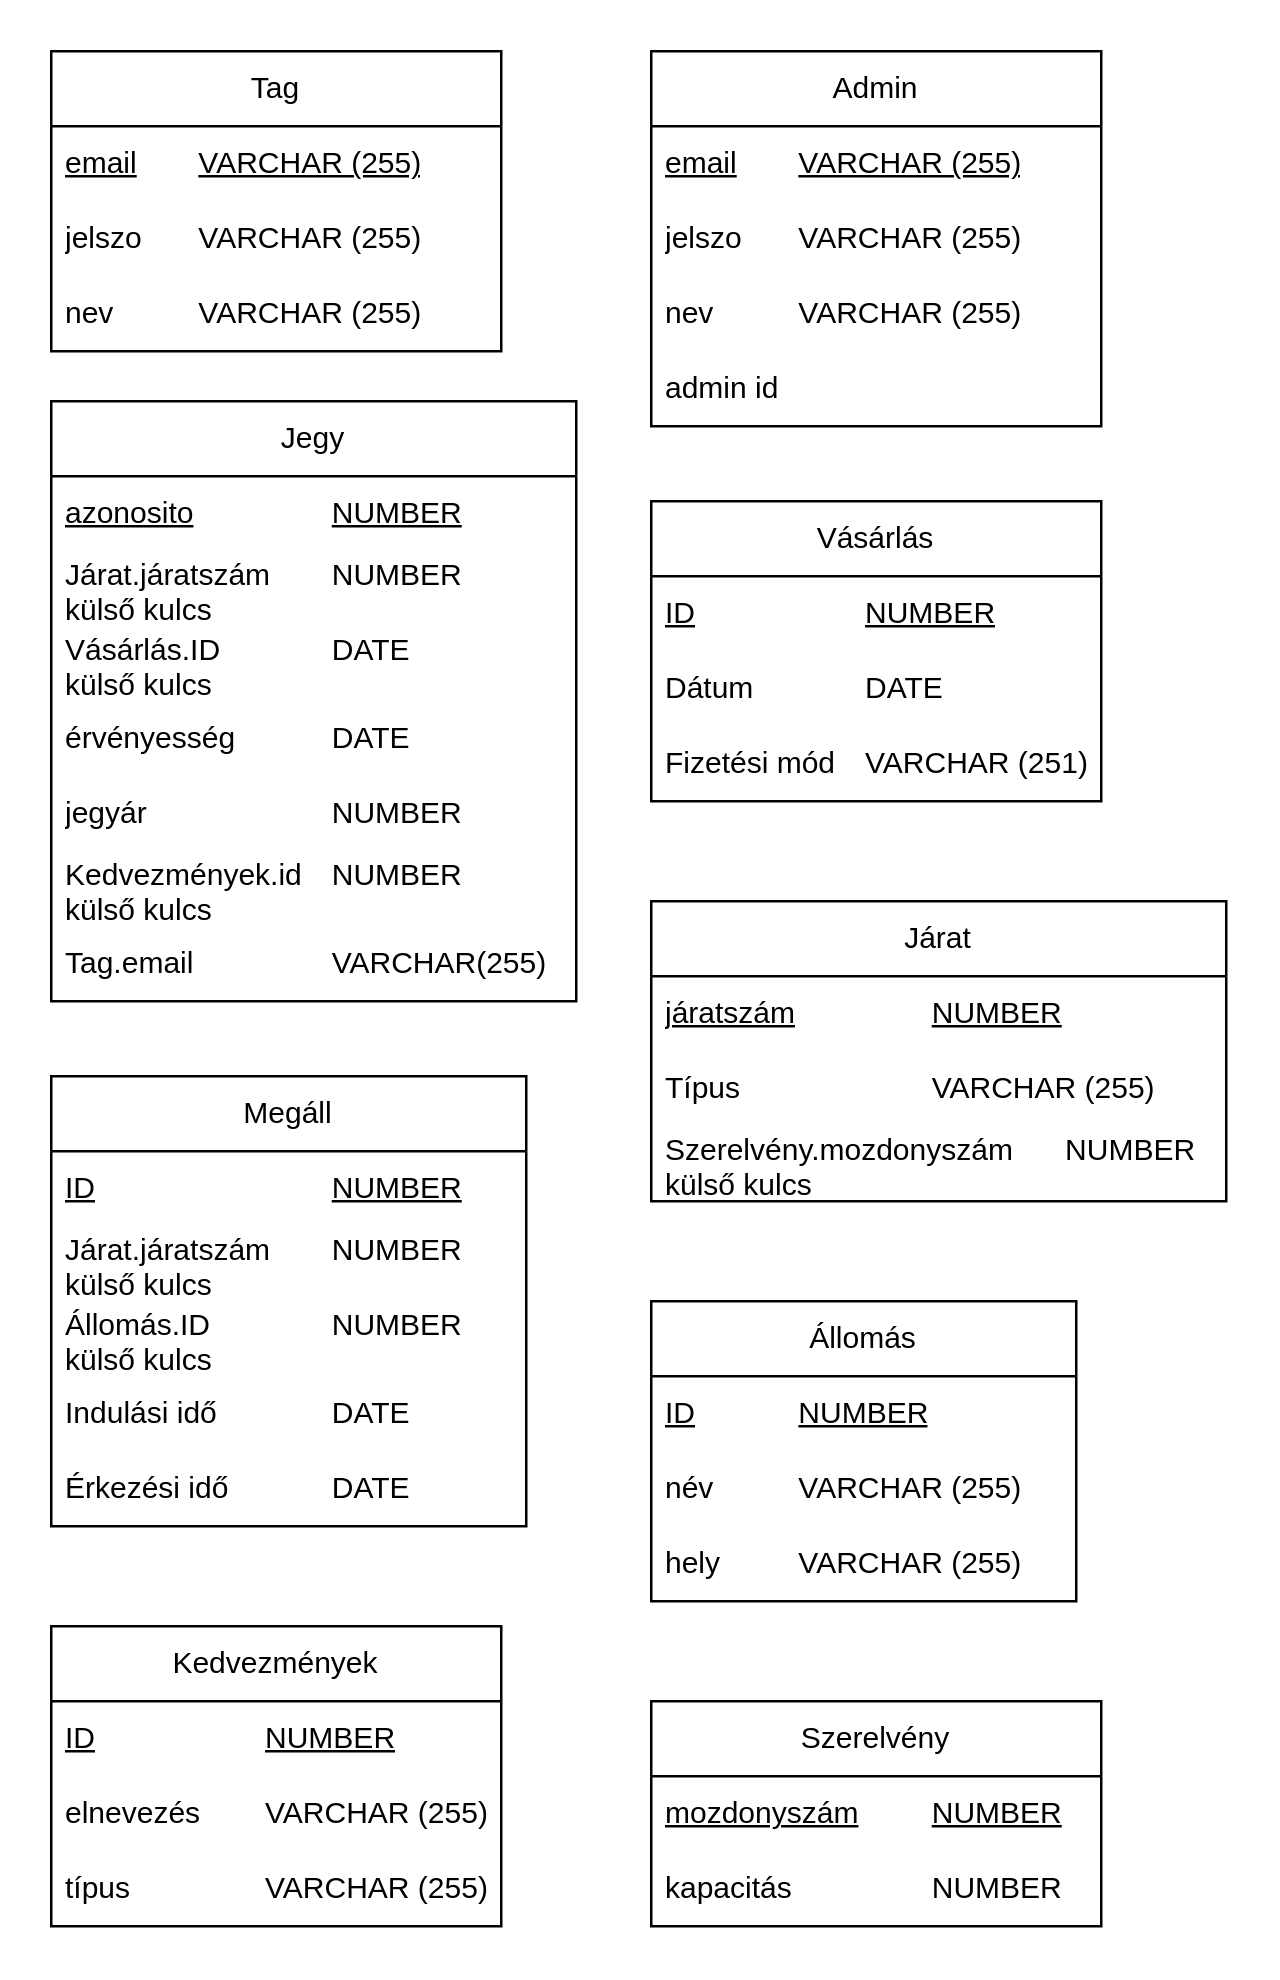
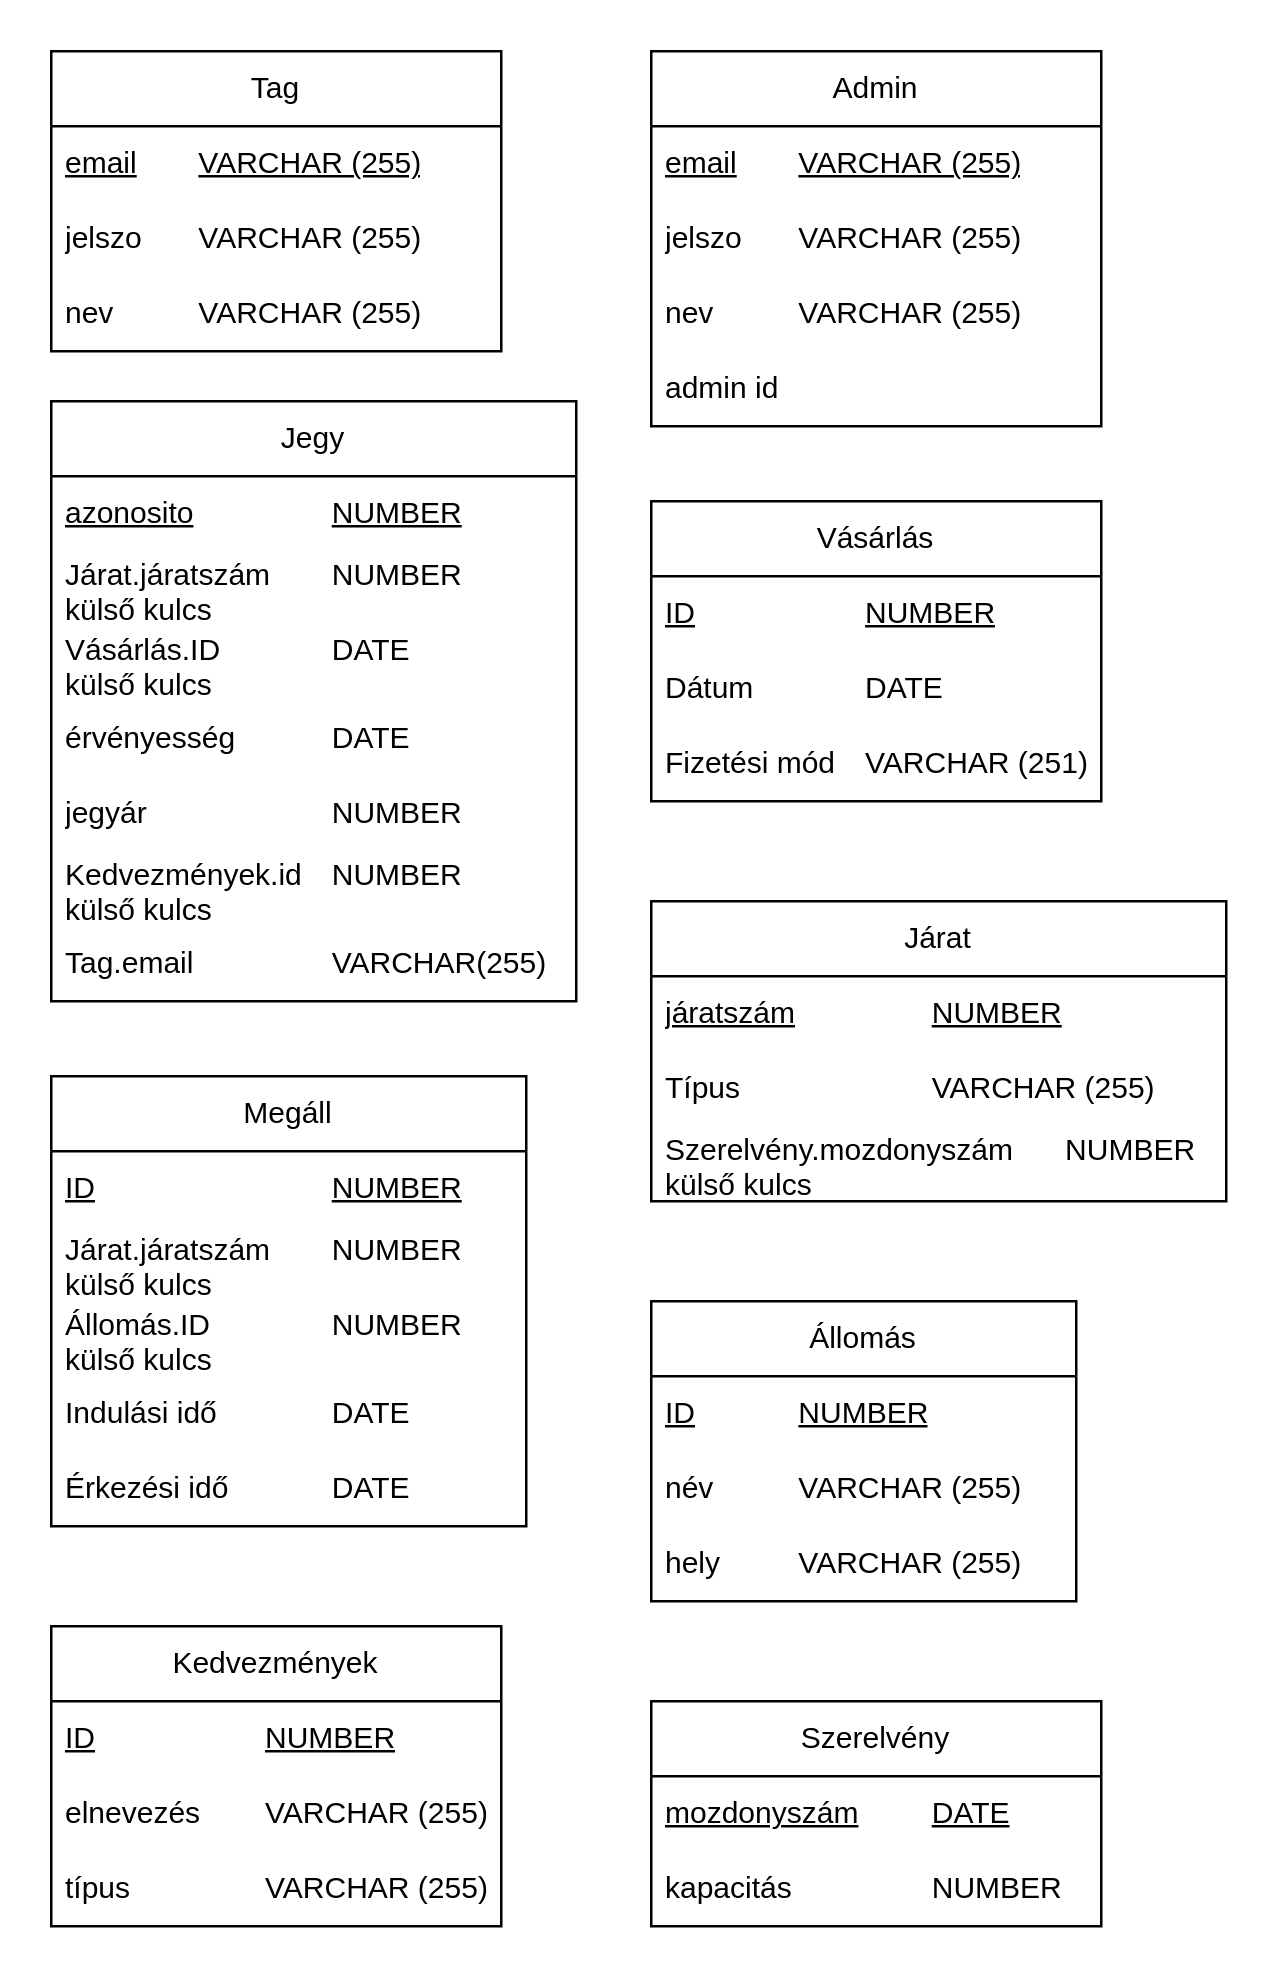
(826, 1814) -> (809, 1814)
